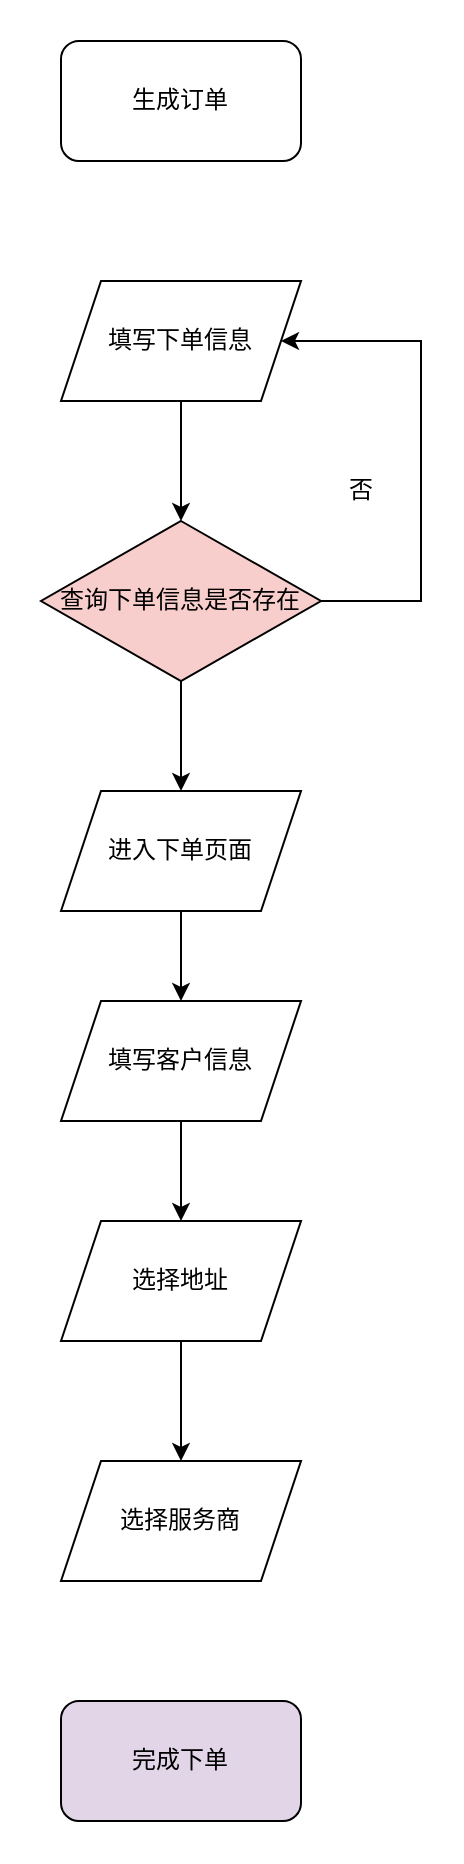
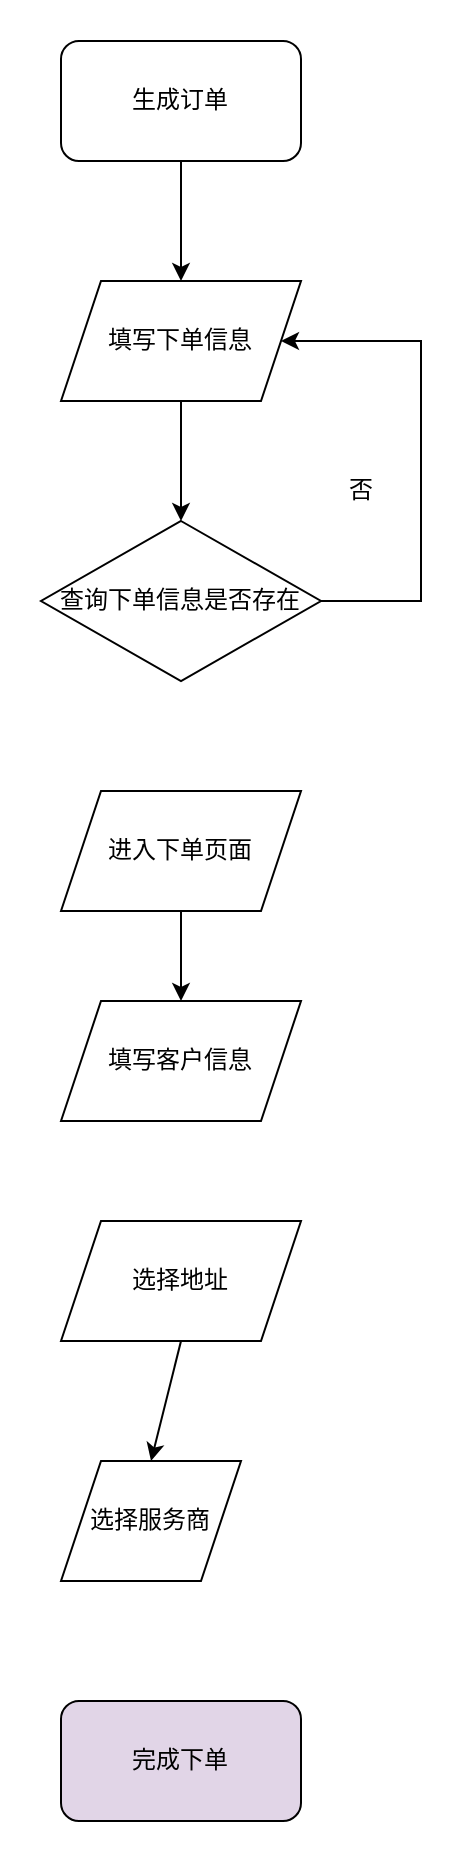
none -> (181, 214)
(181, 601) -> (181, 601)
(181, 729) -> none
(181, 1164) -> none
(181, 1521) -> (151, 1521)
